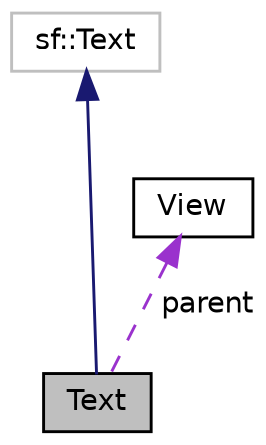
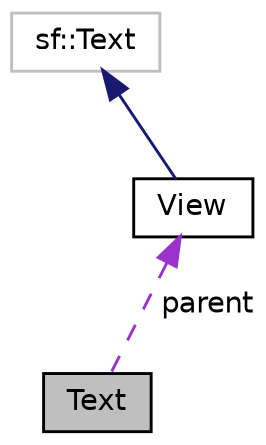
(92, 237) -> (148, 137)
